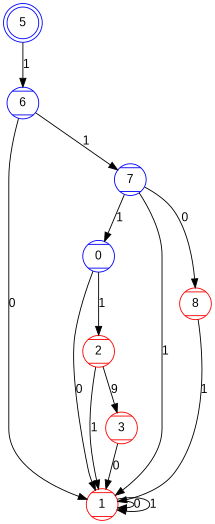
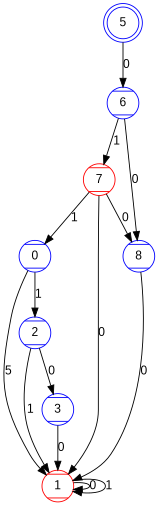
(26, 65) -> (127, 65)
(130, 180) -> (99, 180)
(195, 304) -> (139, 256)
(9, 325) -> (130, 175)
(99, 351) -> (35, 333)
(166, 351) -> (102, 333)
(79, 390) -> (9, 371)
(114, 390) -> (52, 371)
(204, 390) -> (144, 371)
(122, 428) -> (58, 409)
